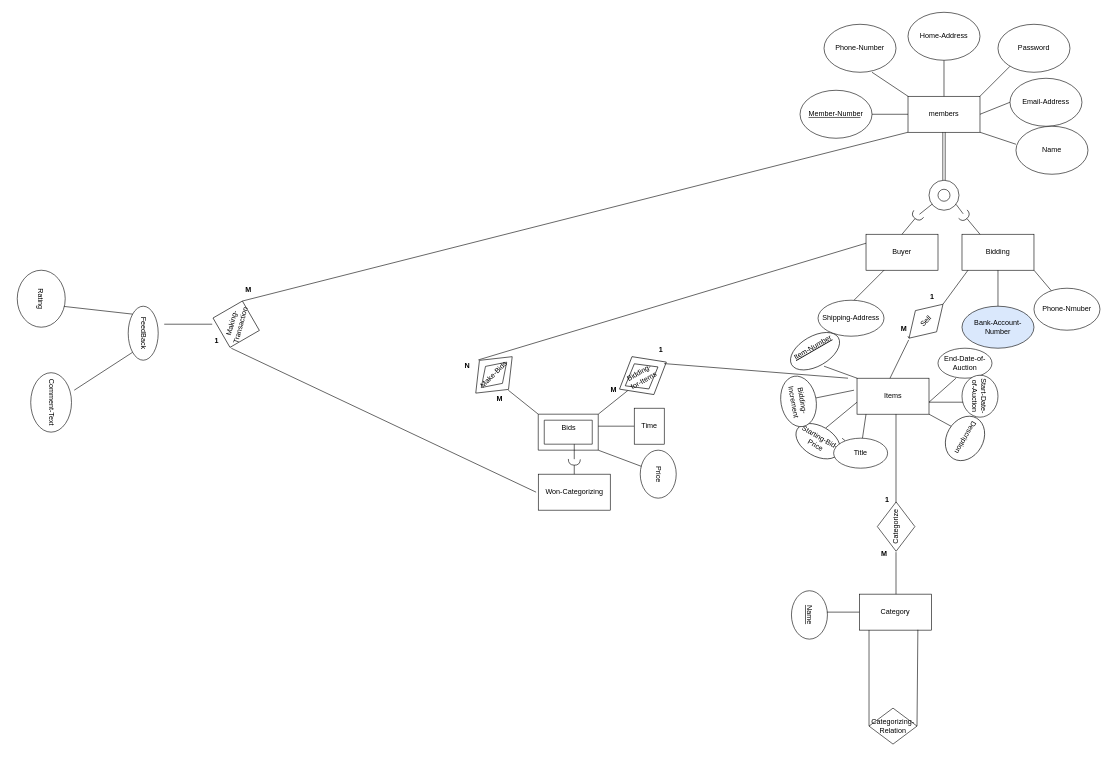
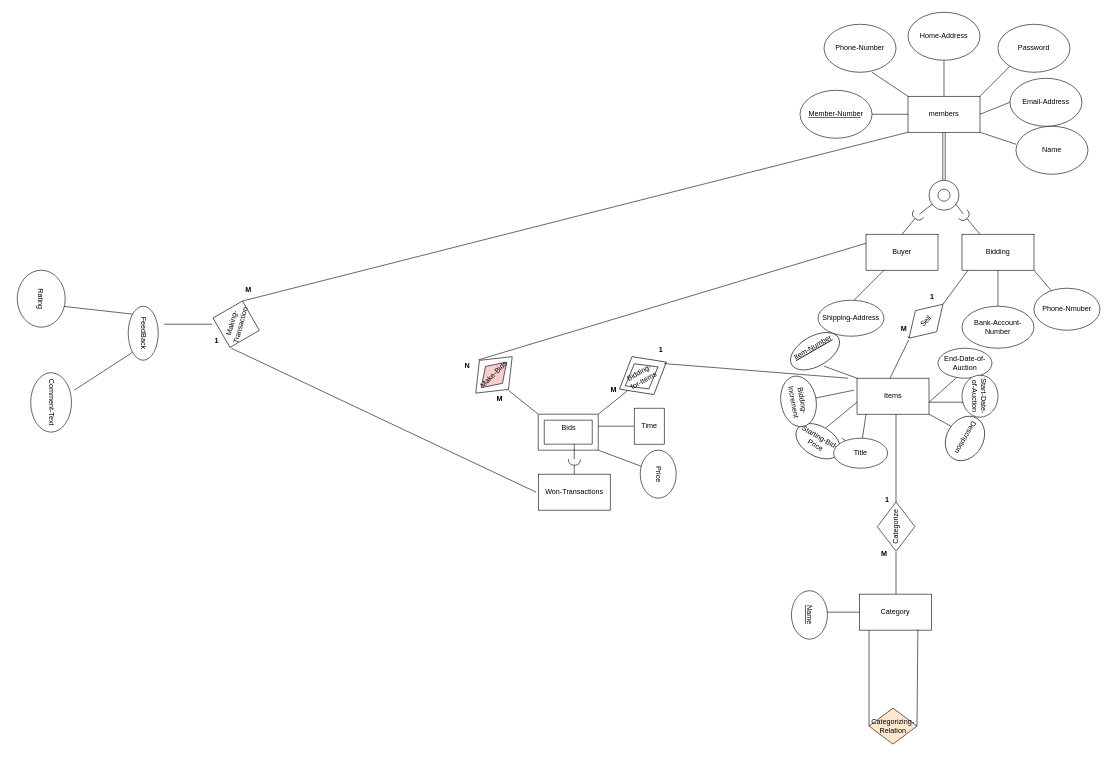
(998, 327) -> (998, 327)
(494, 375) -> (494, 375)
(575, 492) -> (575, 492)
(893, 726) -> (893, 726)
